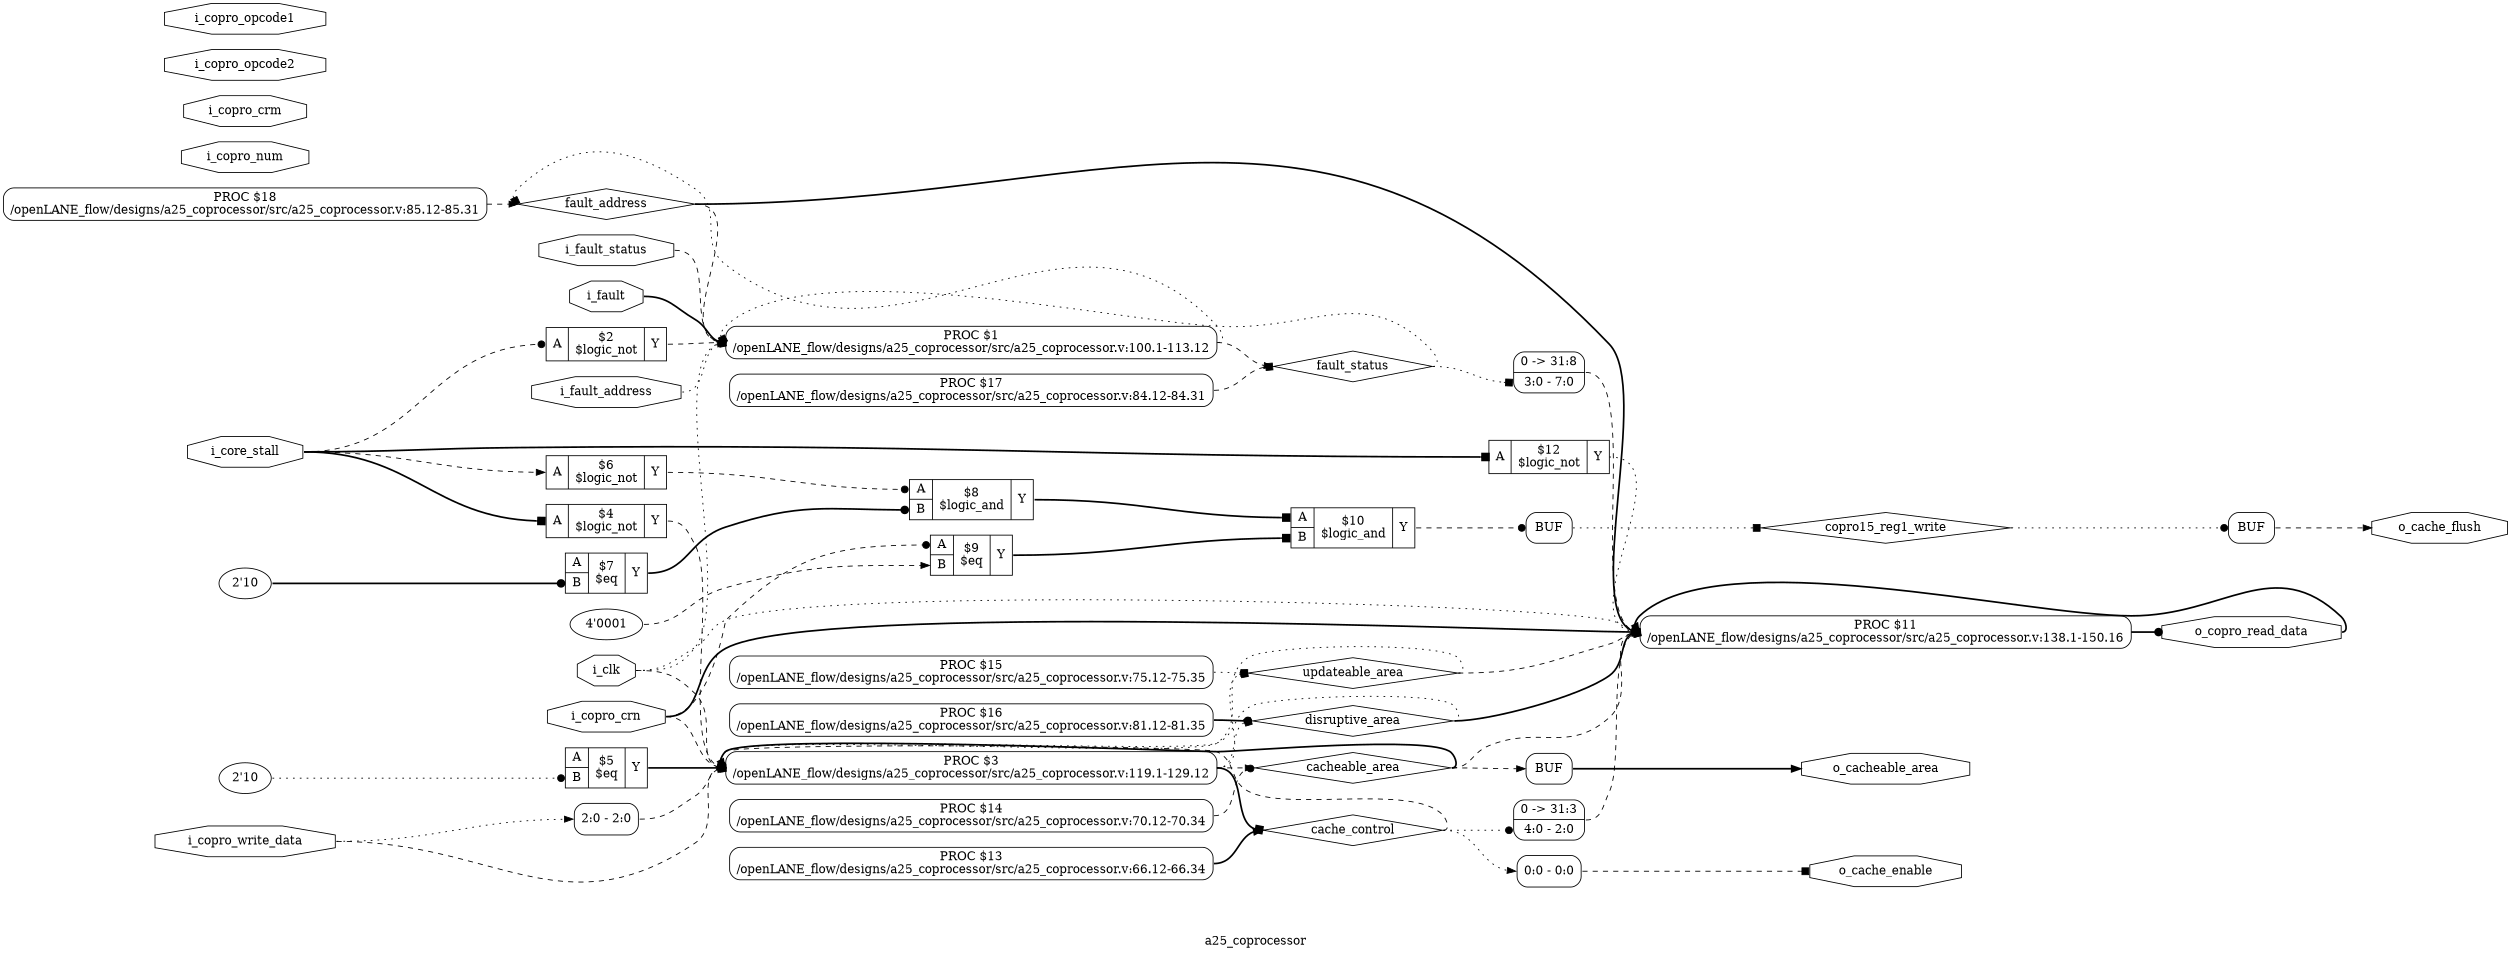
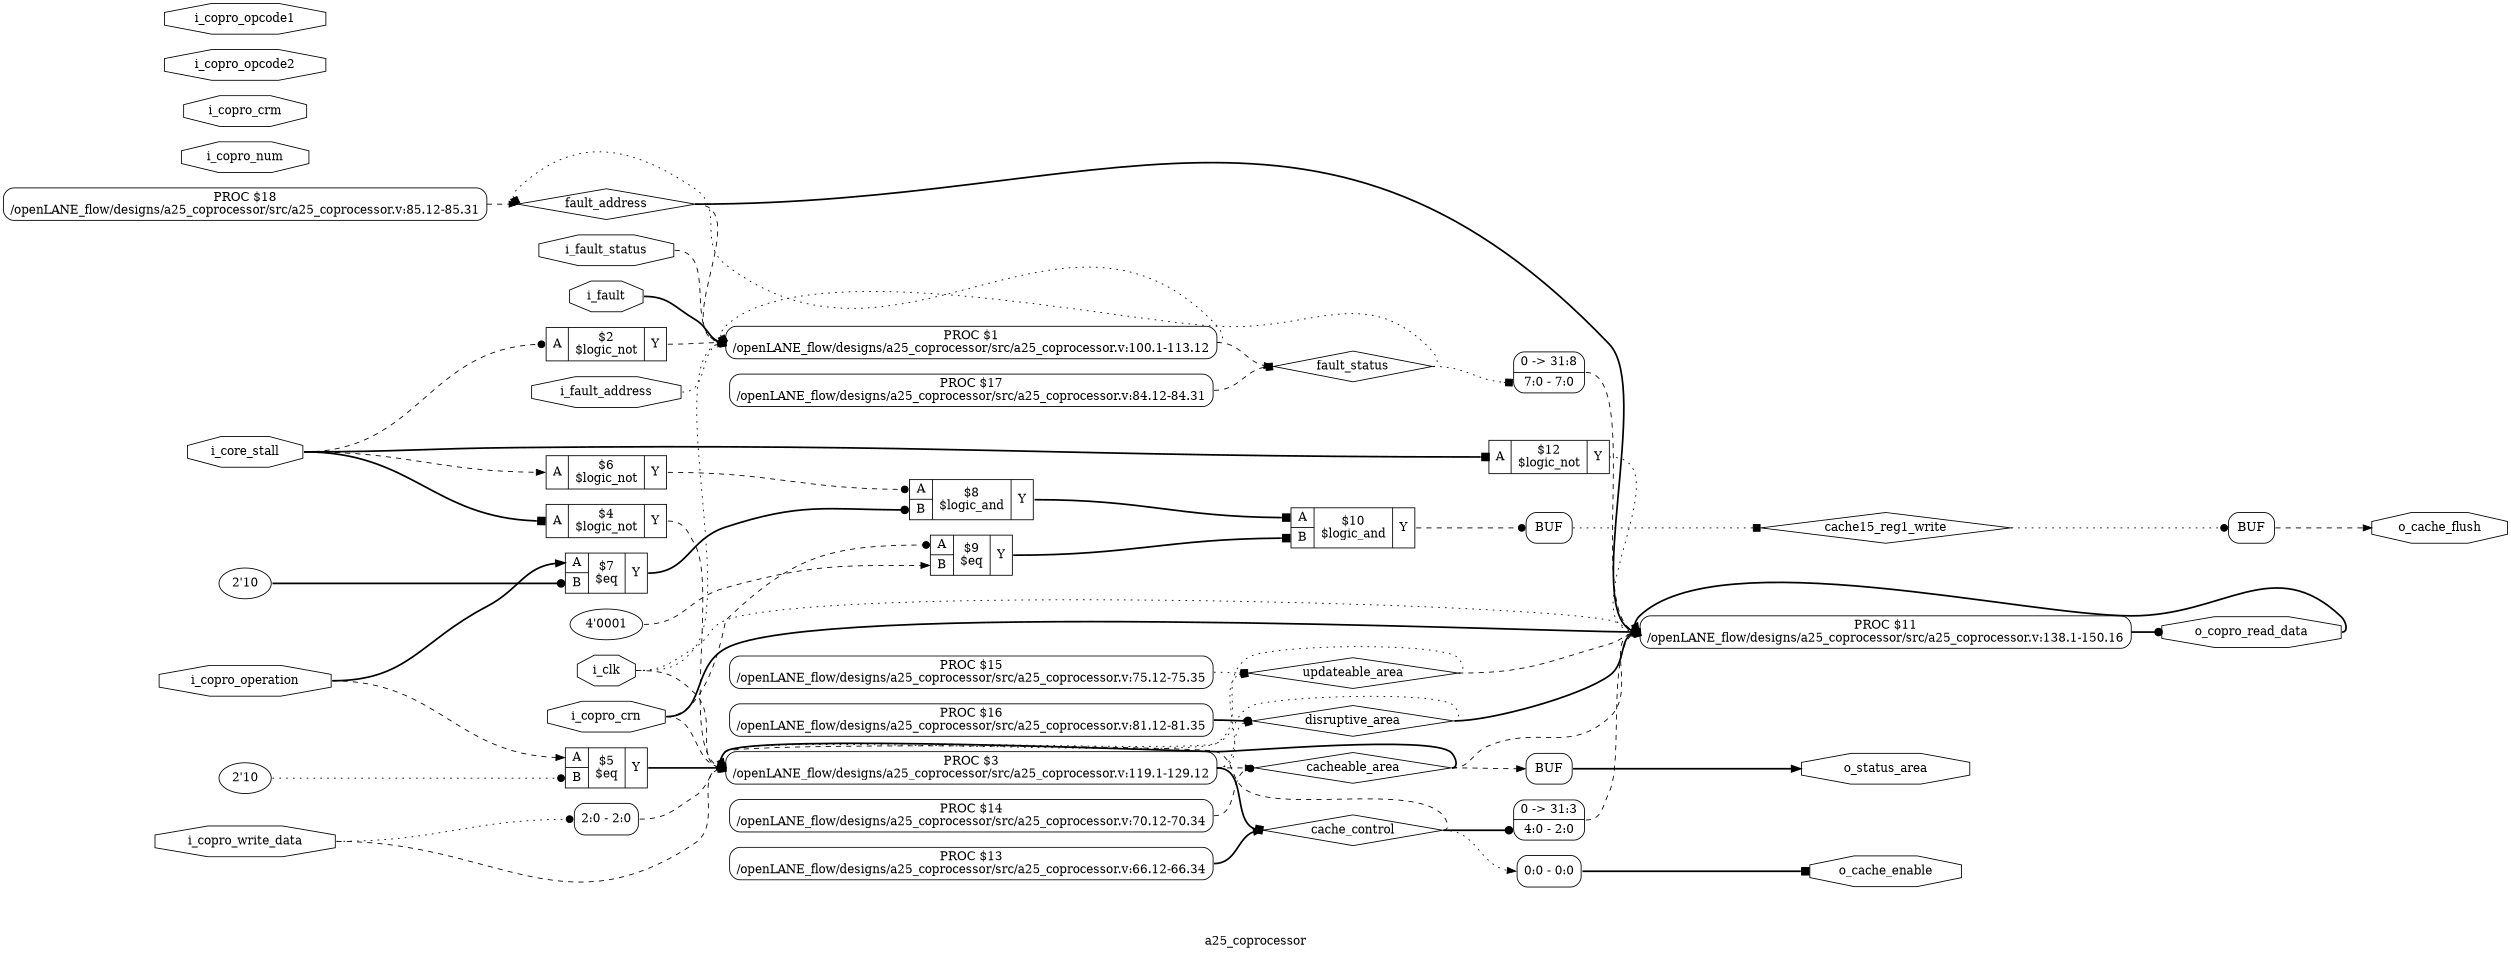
(1549, 382) -> (1549, 382)
(1886, 528) -> (1886, 528)
none -> (245, 681)
(1886, 769) -> (1886, 769)
(1474, 830) -> (1474, 830)
(451, 831) -> (451, 831)
(1691, 871) -> (1691, 871)
